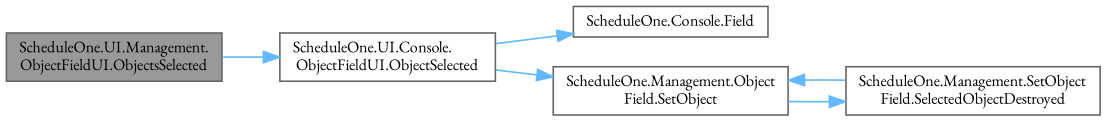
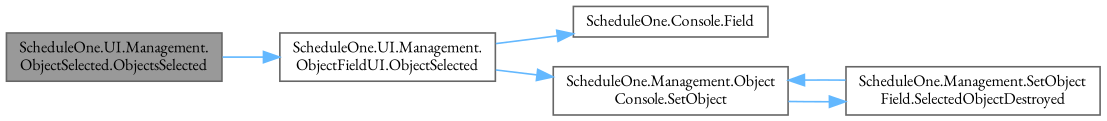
(114, 57) -> (114, 57)
(388, 57) -> (388, 57)
(671, 91) -> (671, 91)
